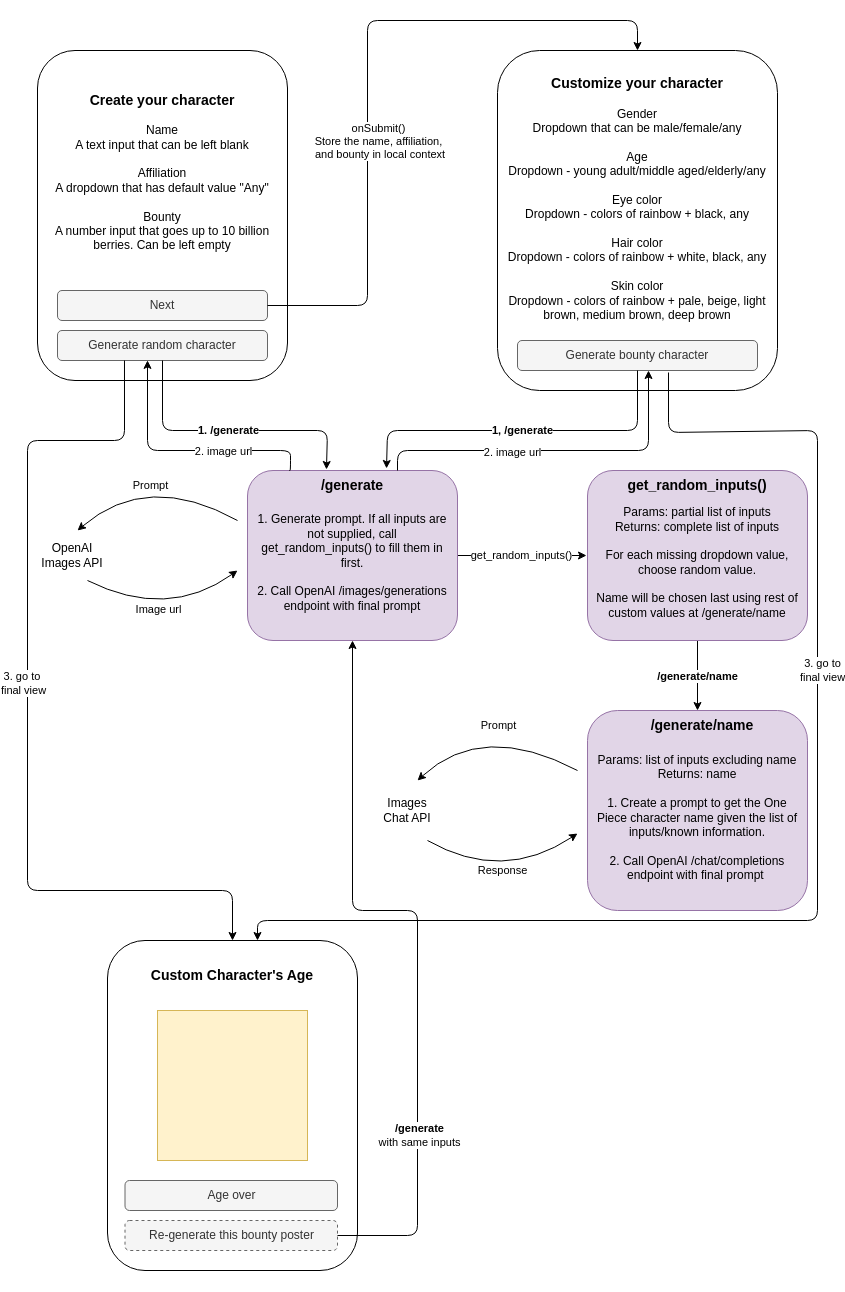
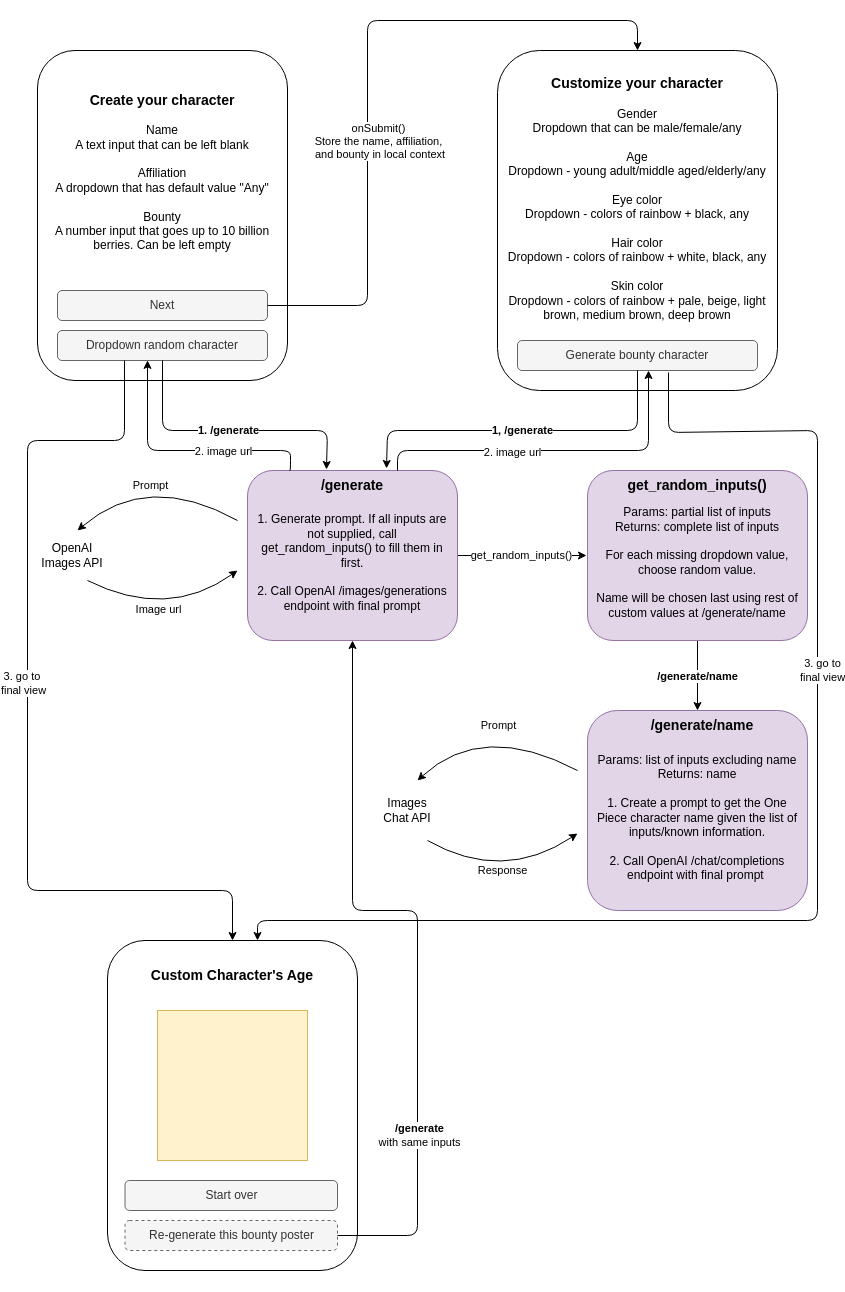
(163, 346) -> (163, 346)
(232, 1196) -> (232, 1196)
